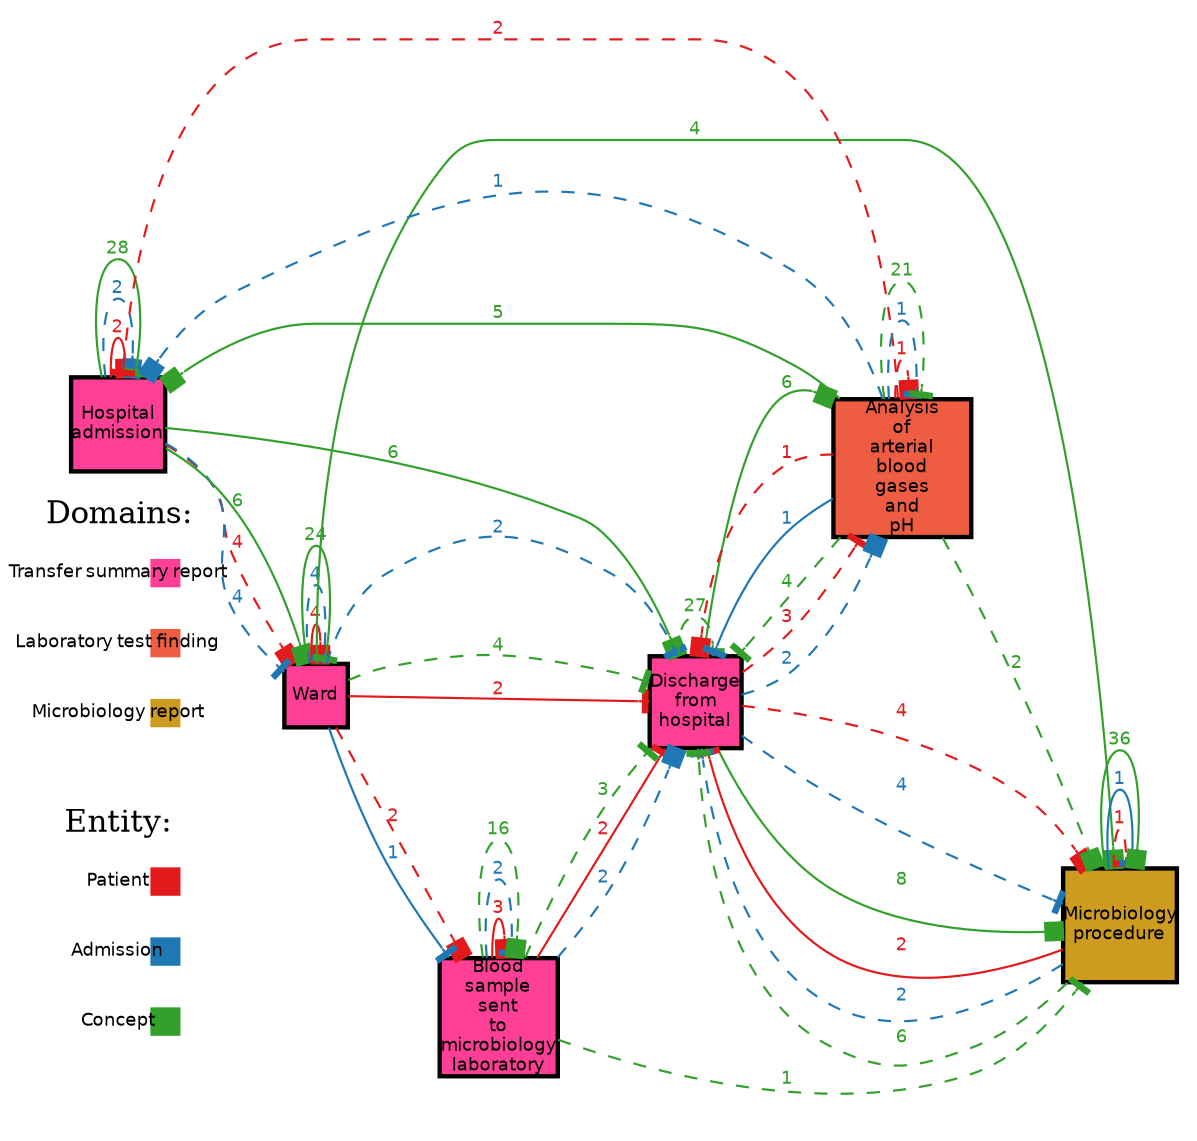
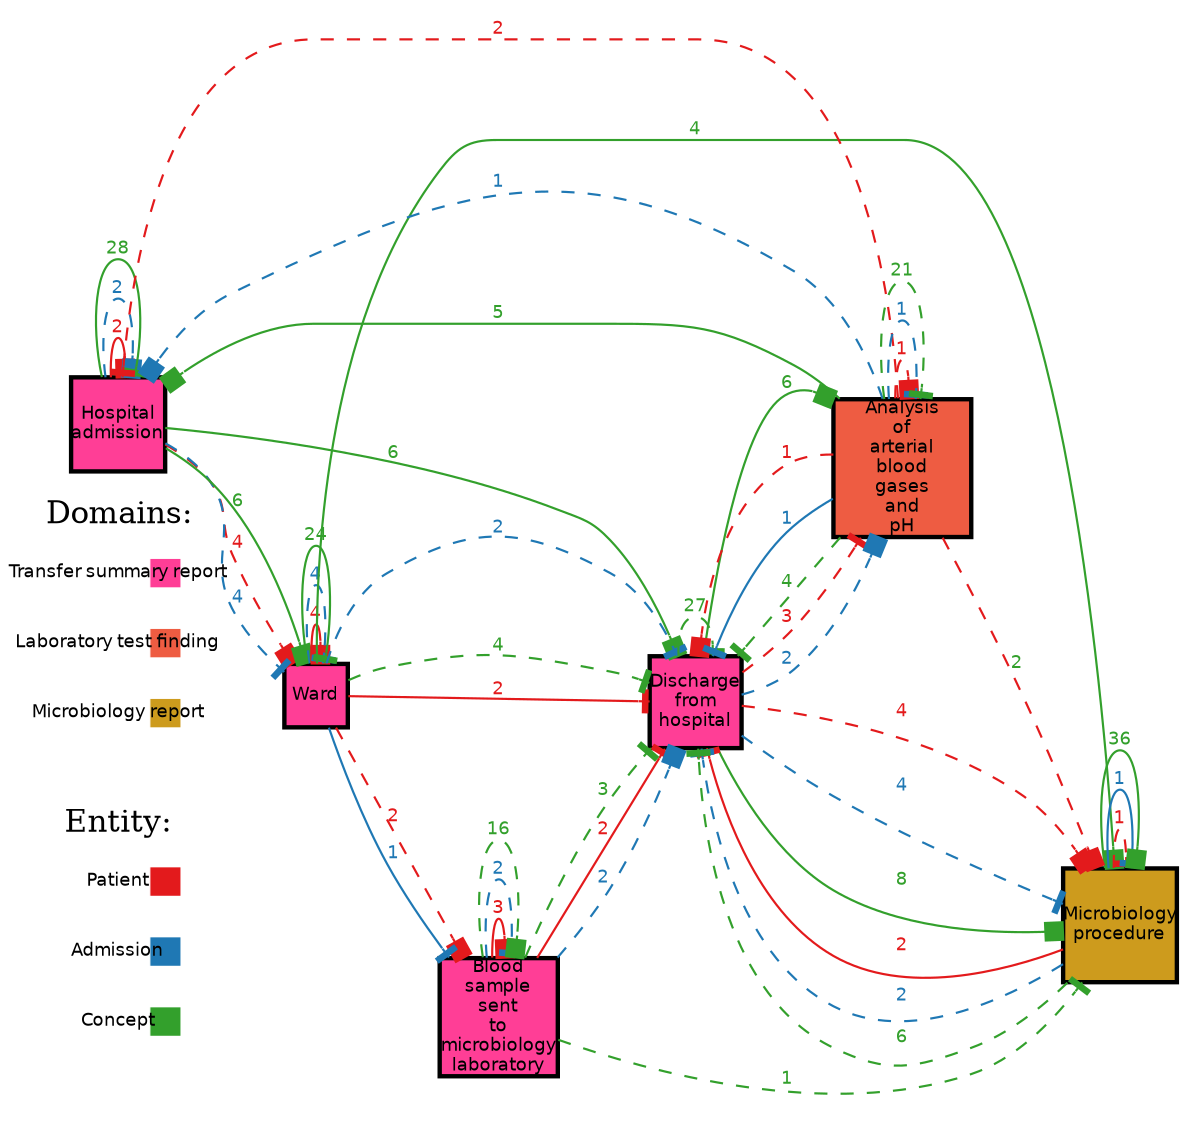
(1020, 690) -> (1020, 690)
